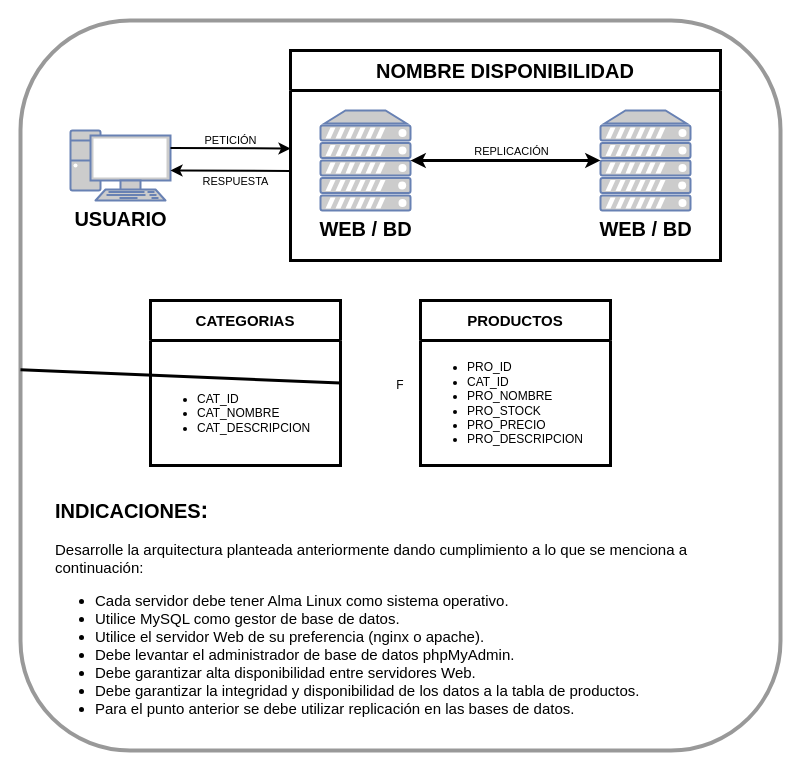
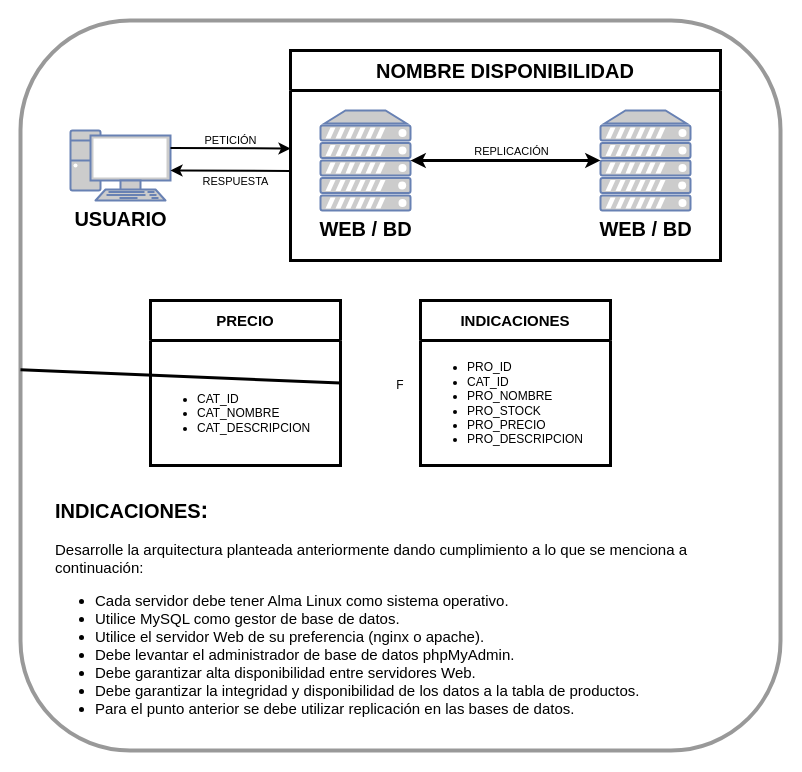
(246, 321) -> (246, 321)
(516, 321) -> (516, 321)
